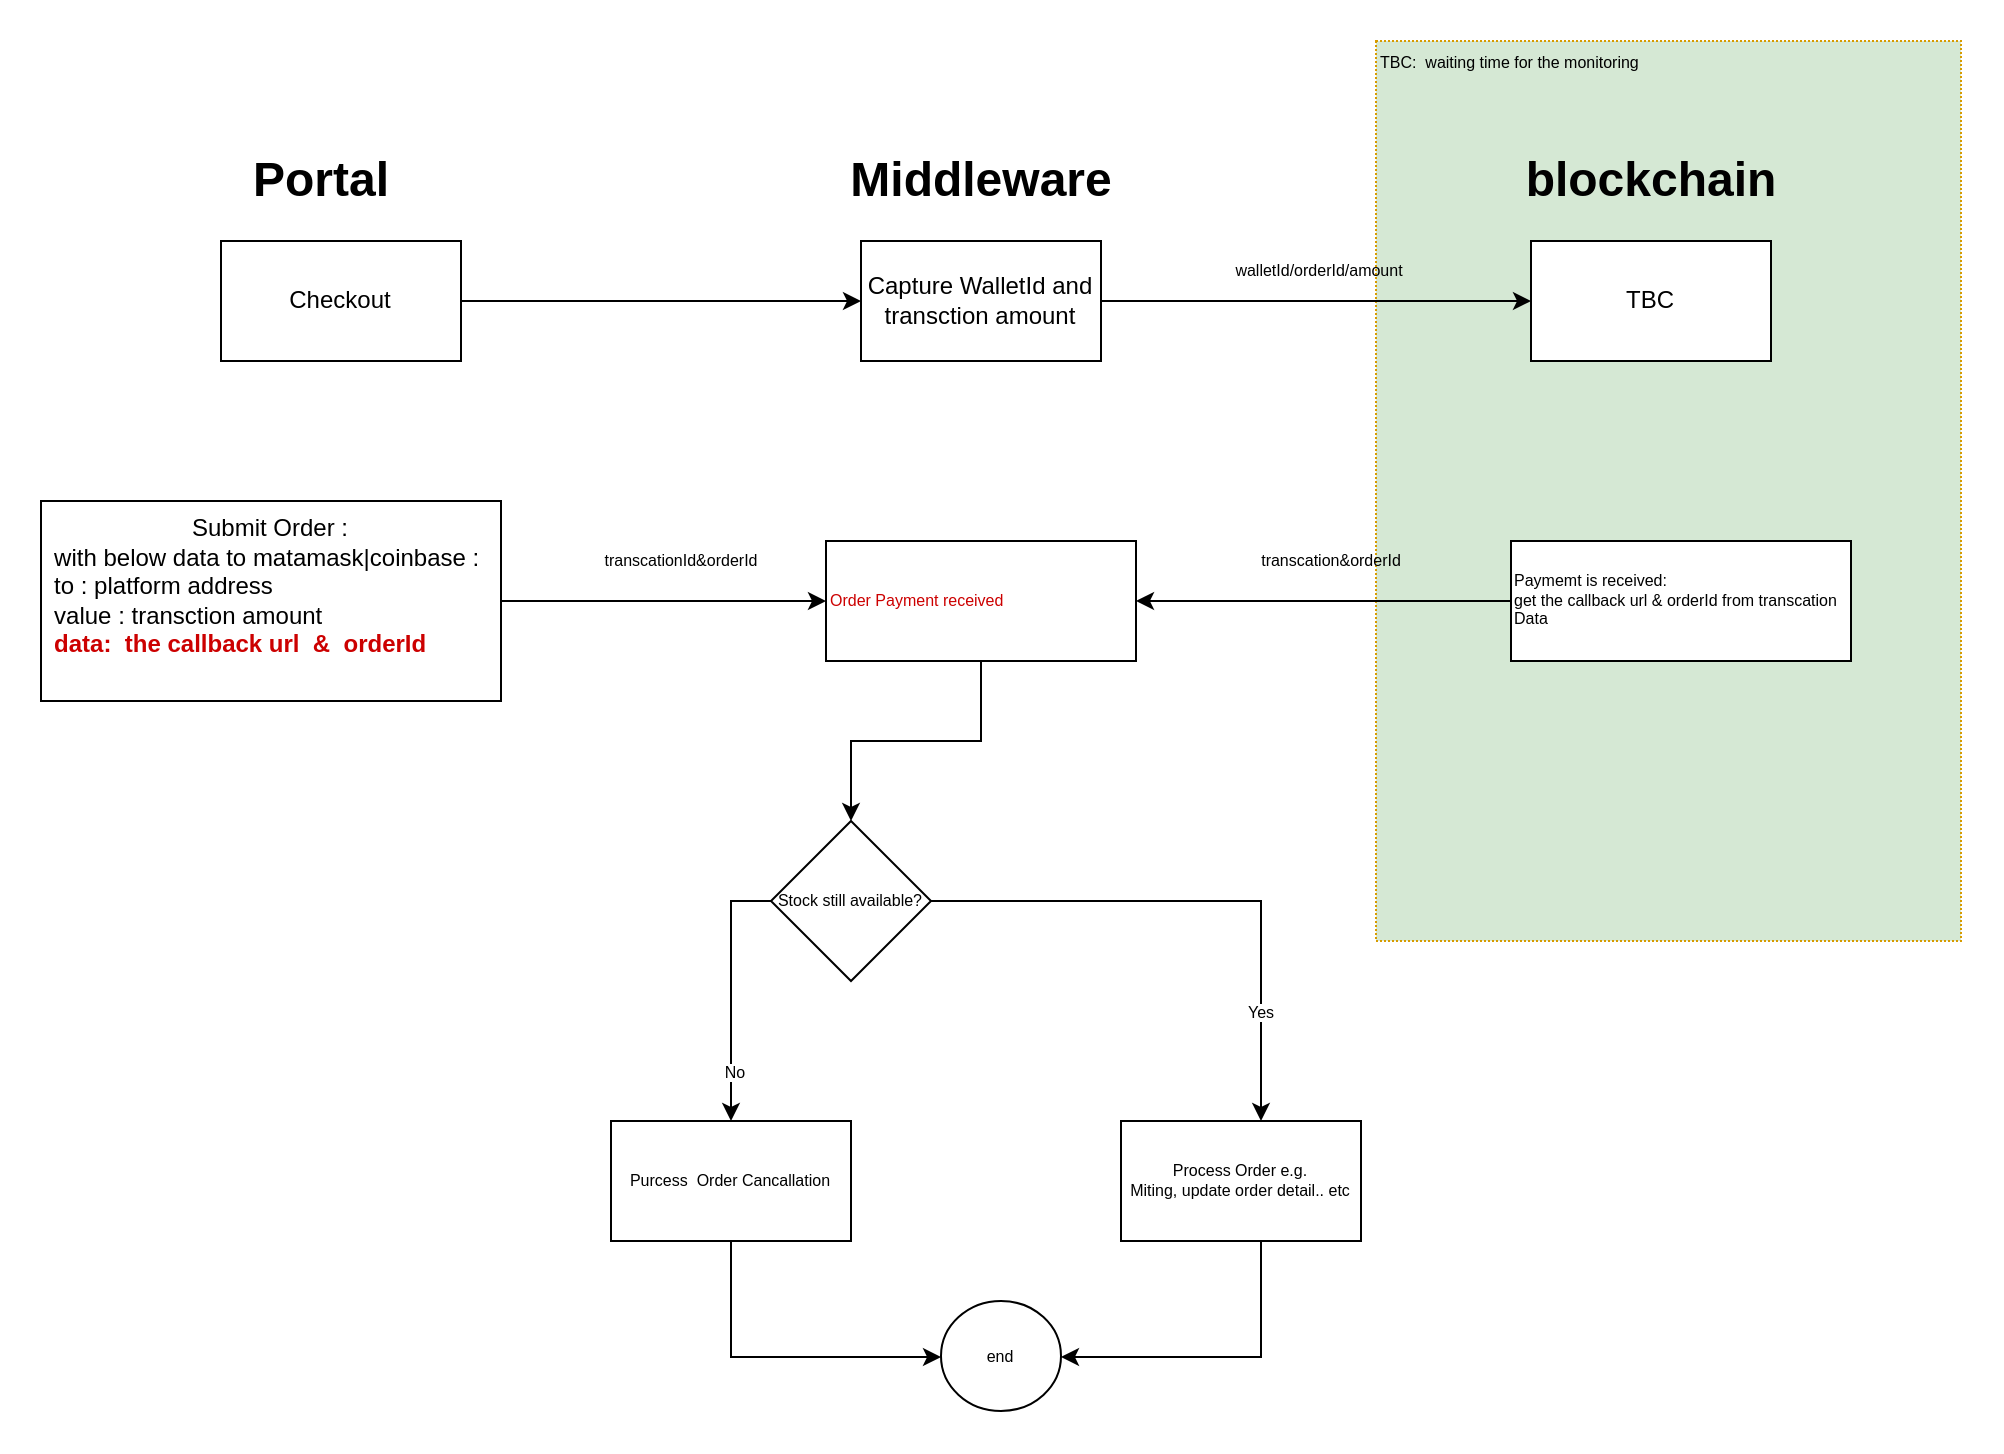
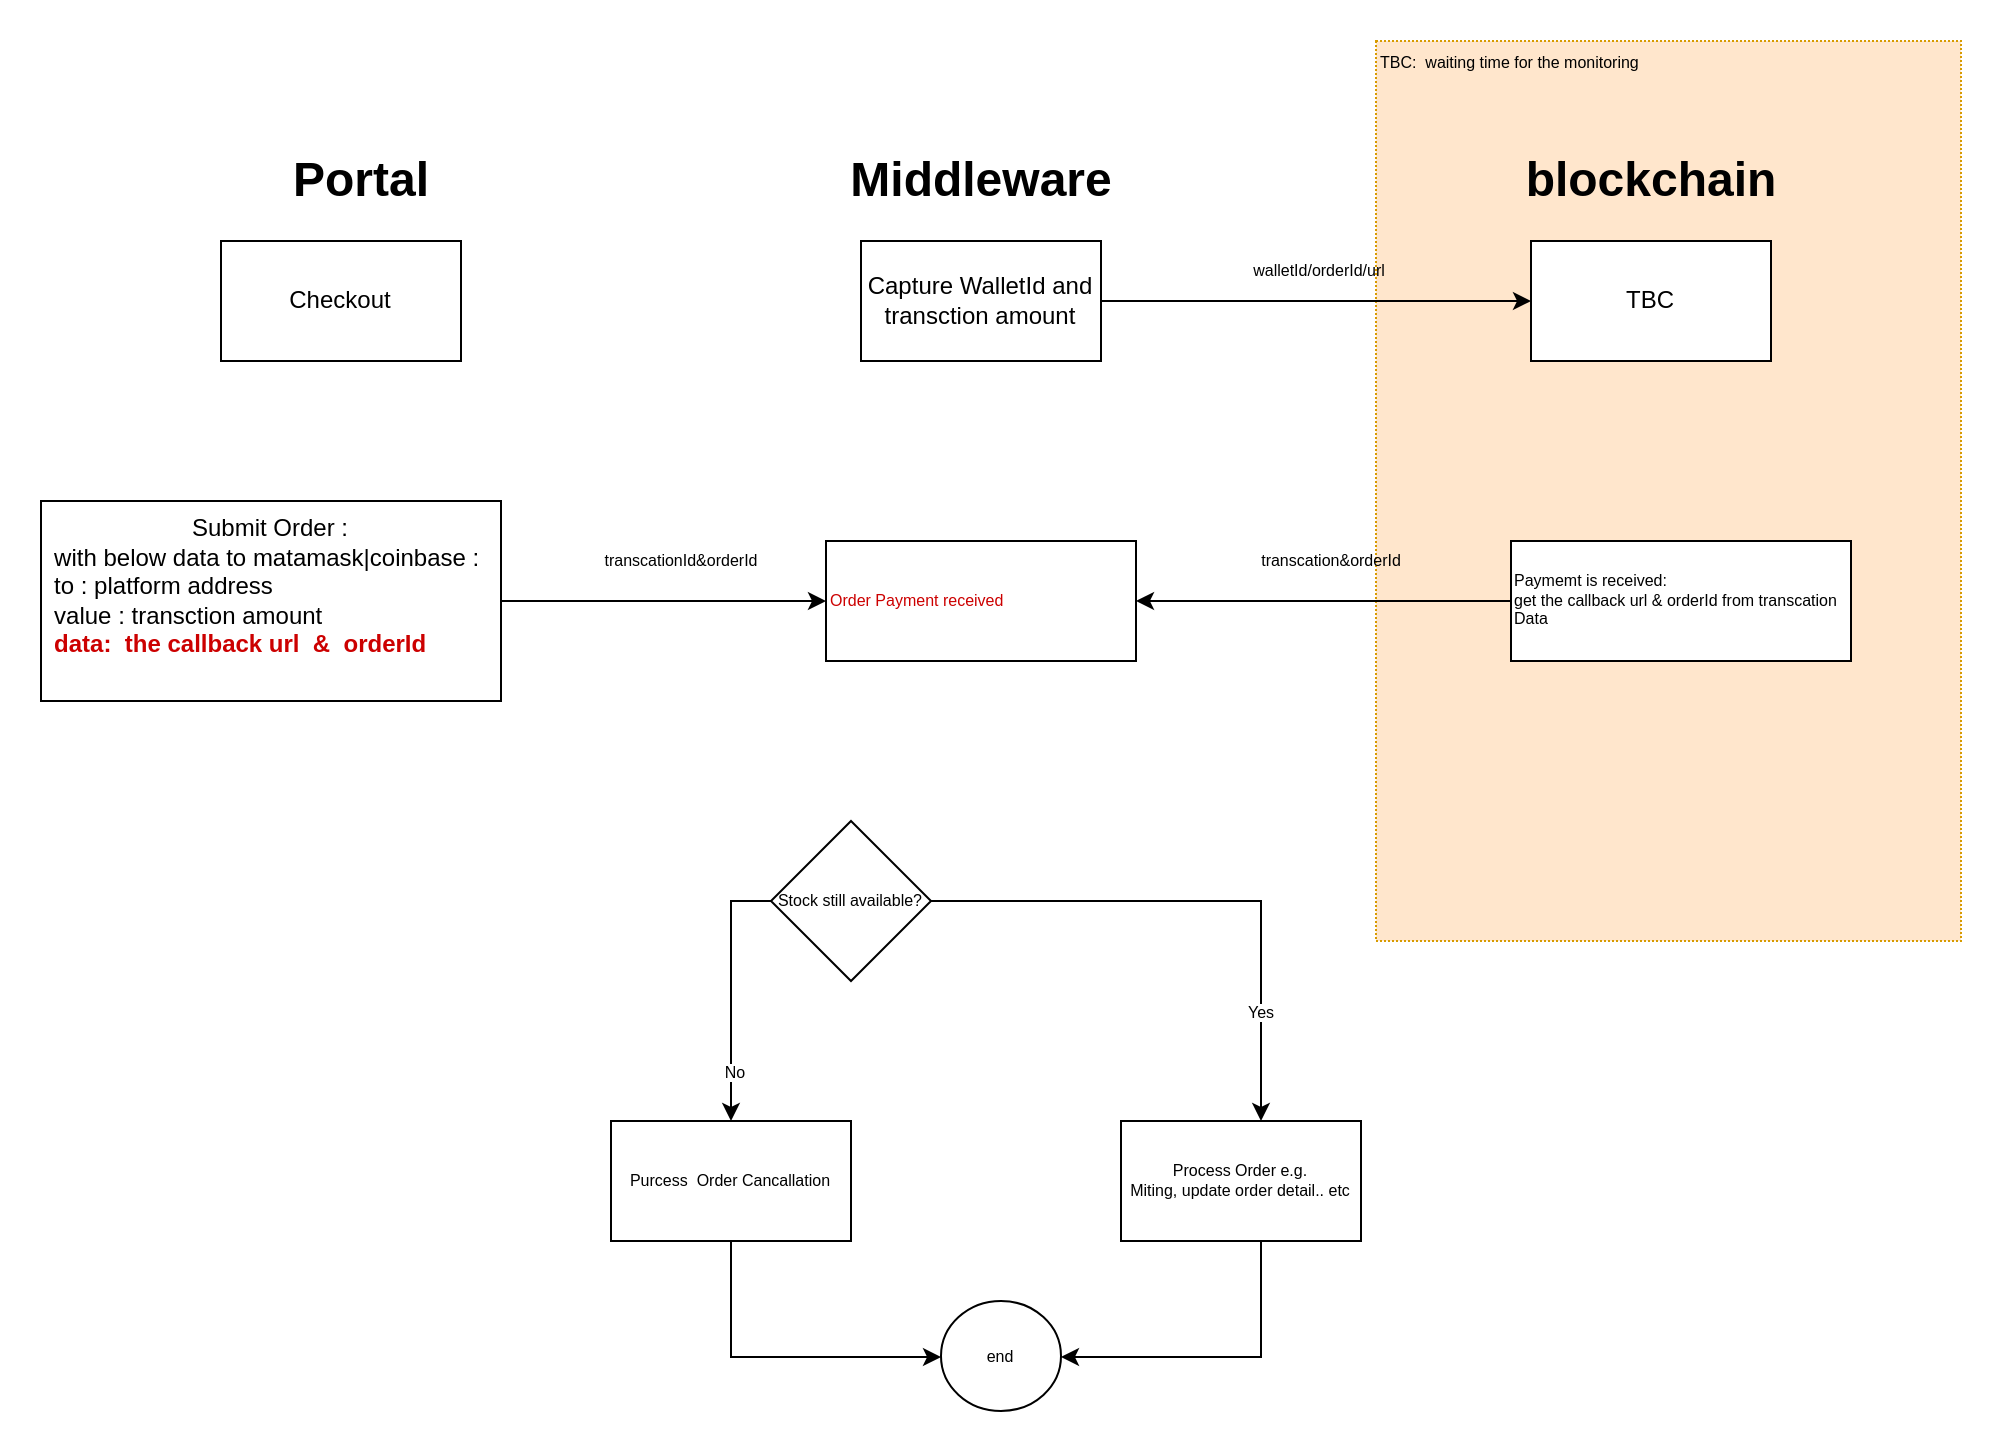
(321, 181) -> (361, 181)
(1320, 271) -> (1320, 271)
(654, 301) -> none
(1669, 491) -> (1669, 491)
(923, 741) -> none
